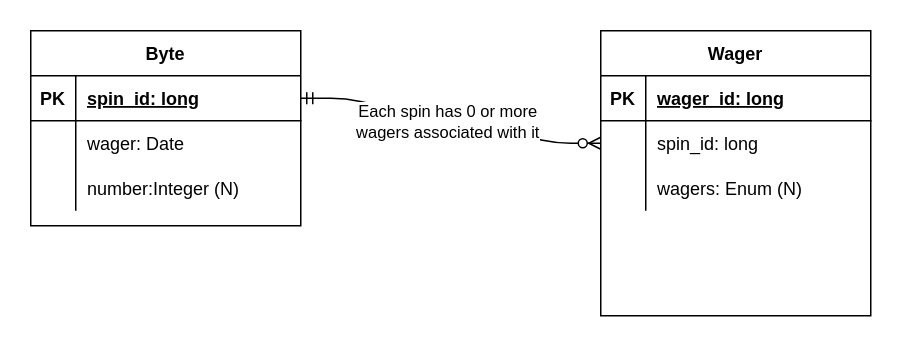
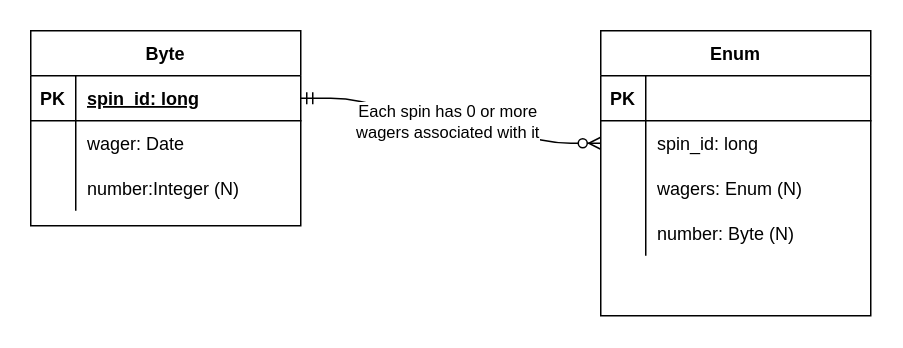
(735, 54) -> (735, 54)
(758, 98) -> none
none -> (758, 233)
